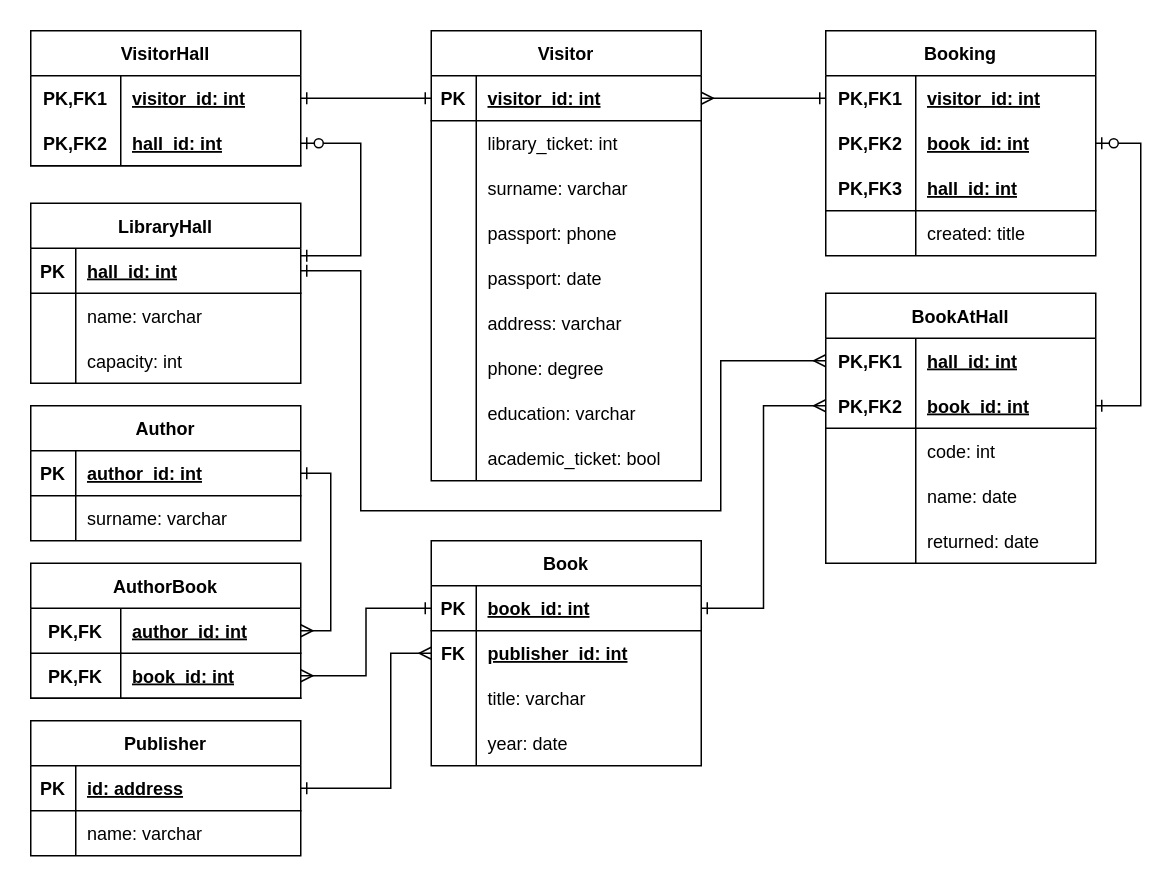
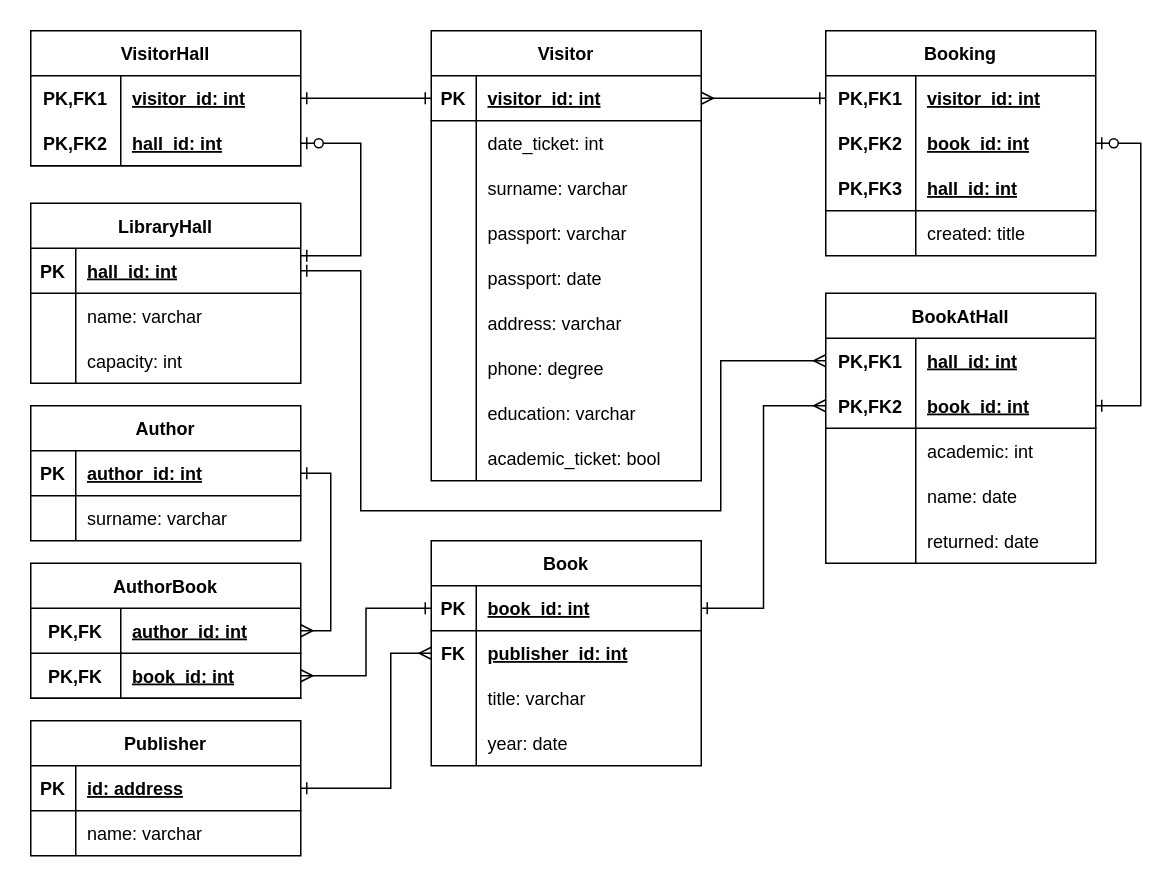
(569, 144) -> (559, 144)
(558, 234) -> (569, 234)
(965, 452) -> (983, 452)
